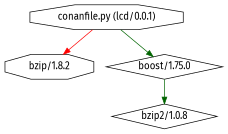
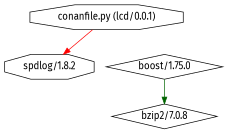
(134, 41) -> none
(49, 67) -> (49, 67)
(164, 116) -> (164, 116)
